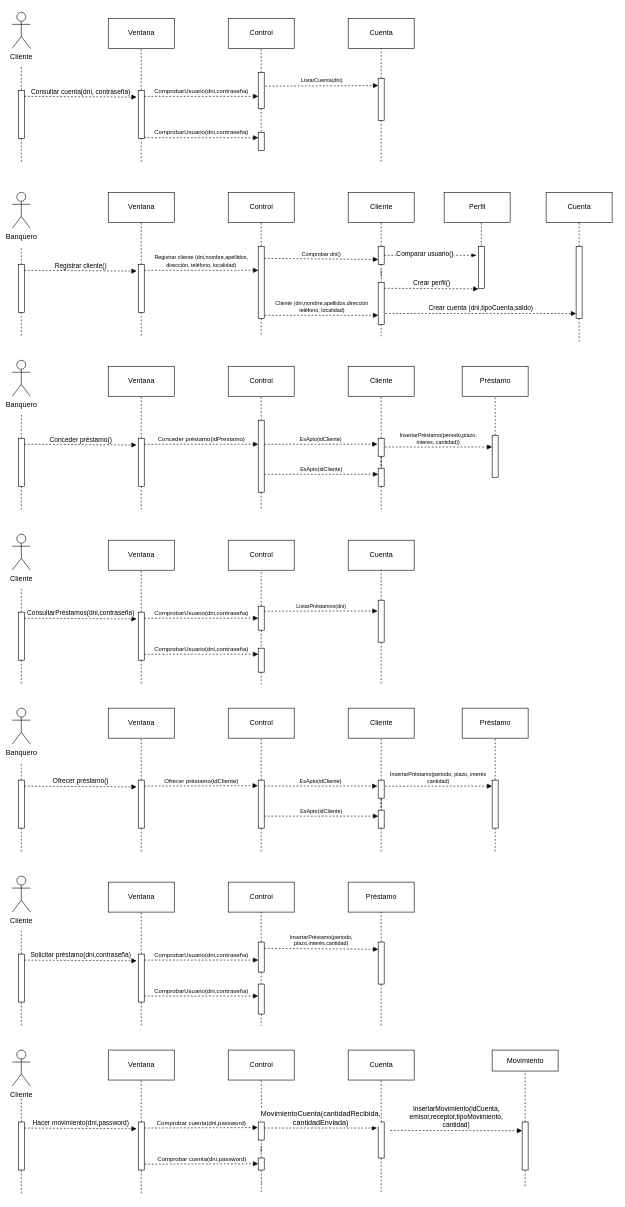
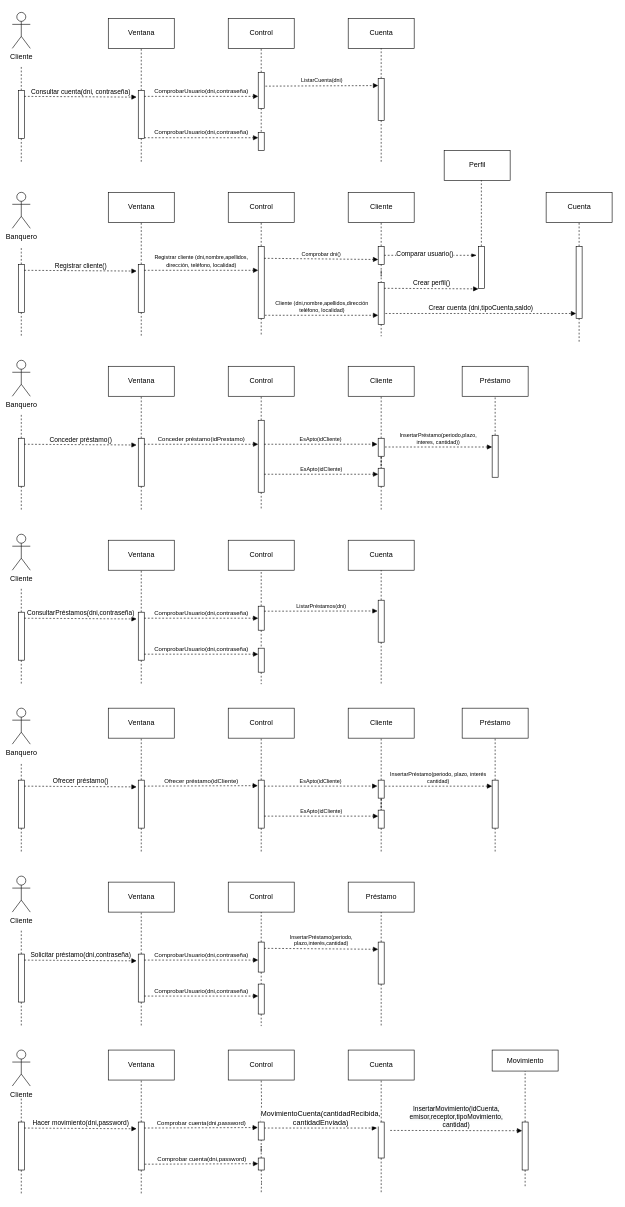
(477, 207) -> (477, 165)
